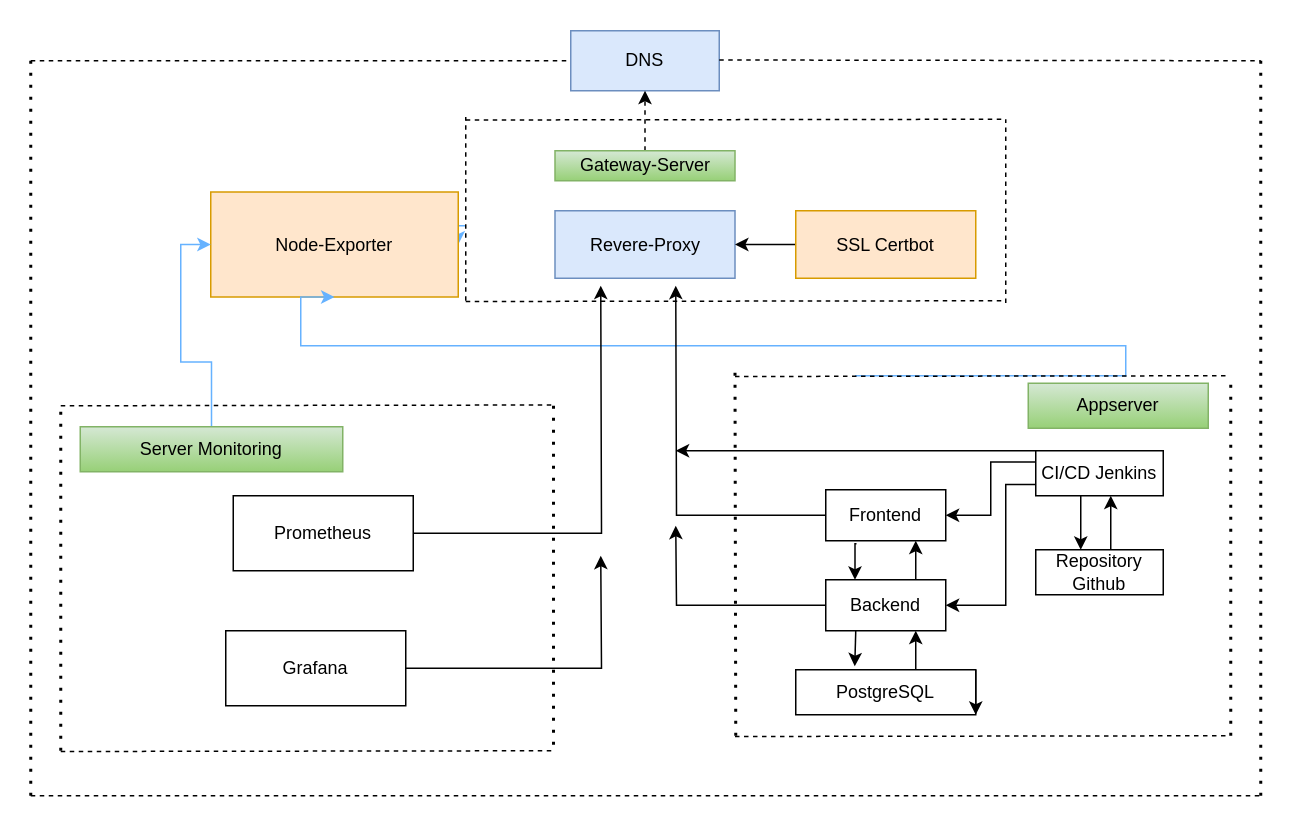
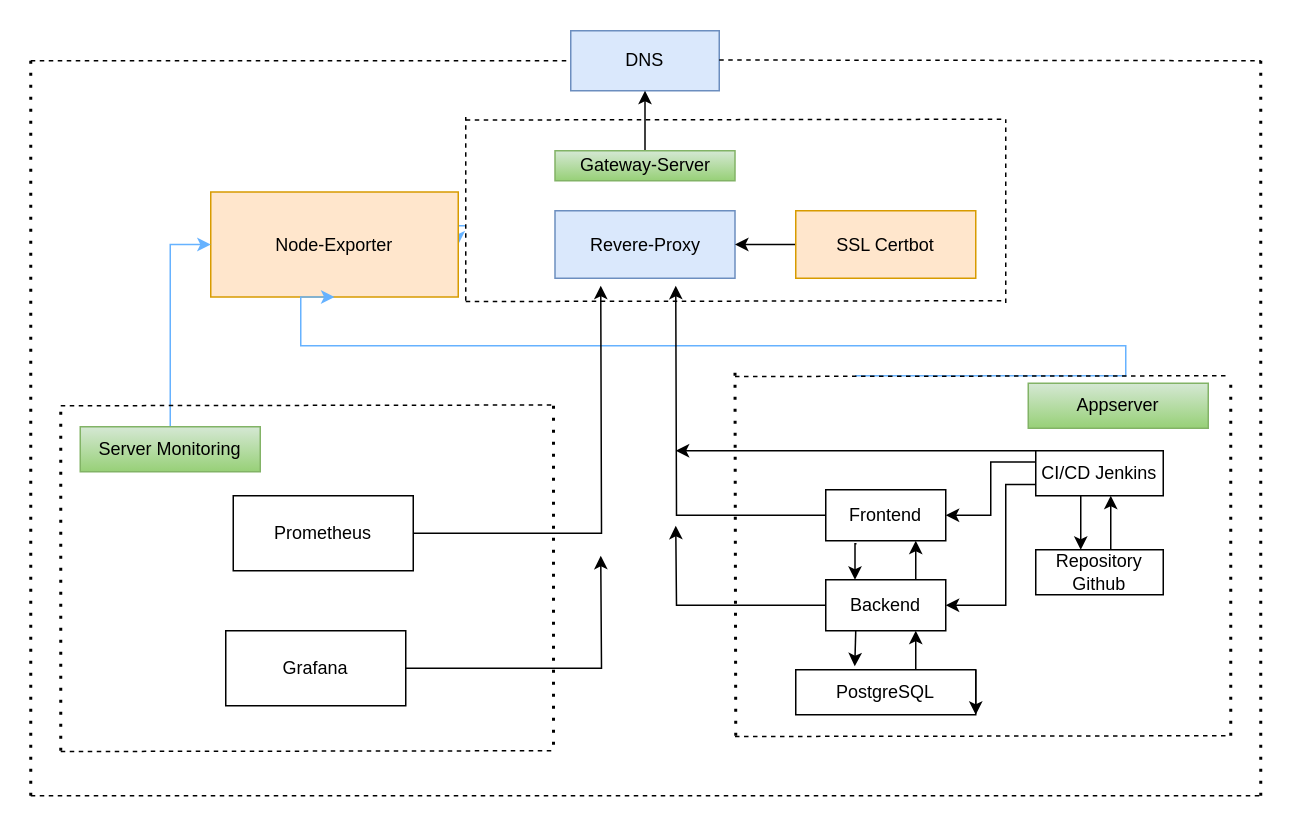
(645, 126) -> (645, 126)
(212, 449) -> (170, 449)
